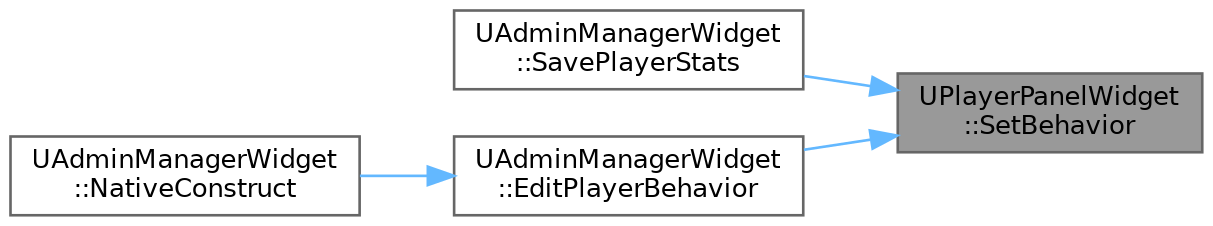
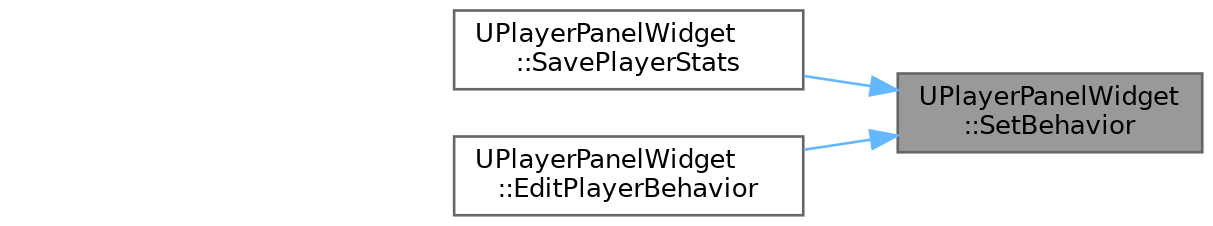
(629, 50) -> (629, 50)
(185, 176) -> none
(629, 176) -> (629, 176)
